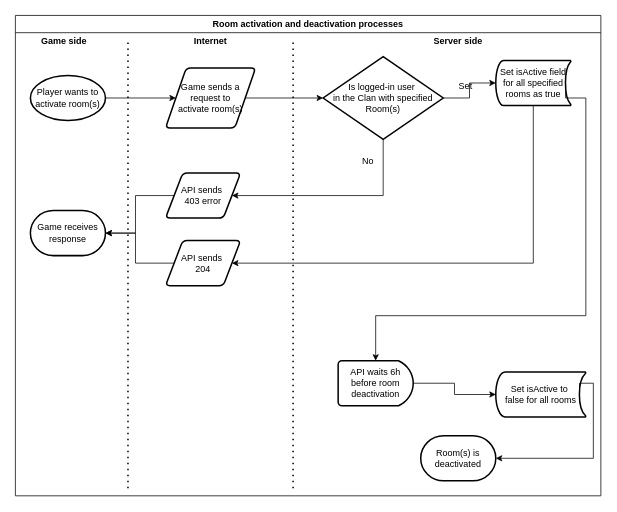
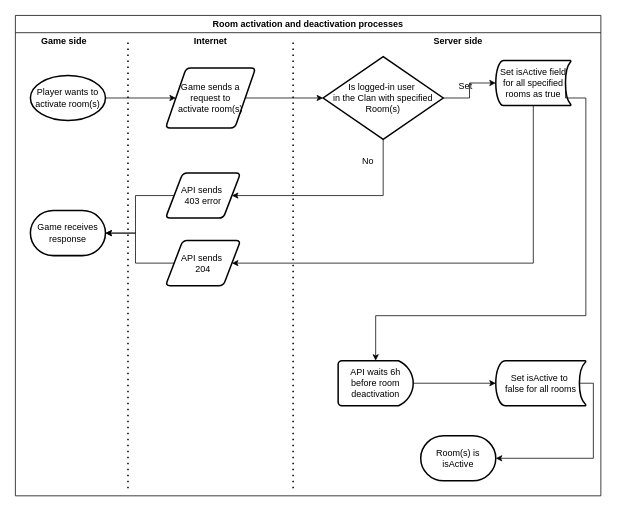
(540, 394) -> (540, 383)
(458, 458) -> (458, 458)
